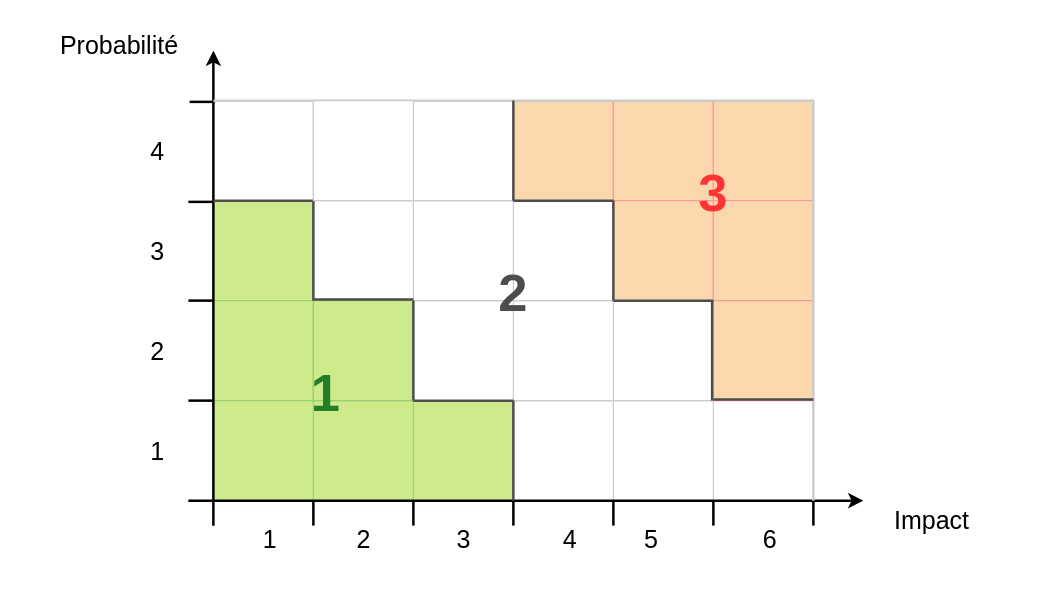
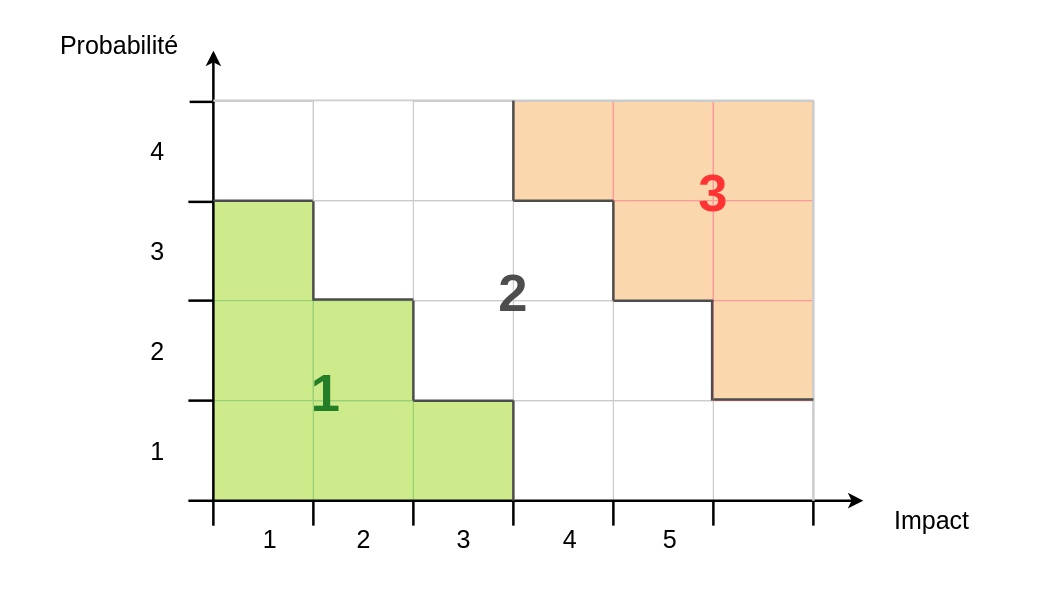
(651, 538) -> (669, 538)
(769, 538) -> none
